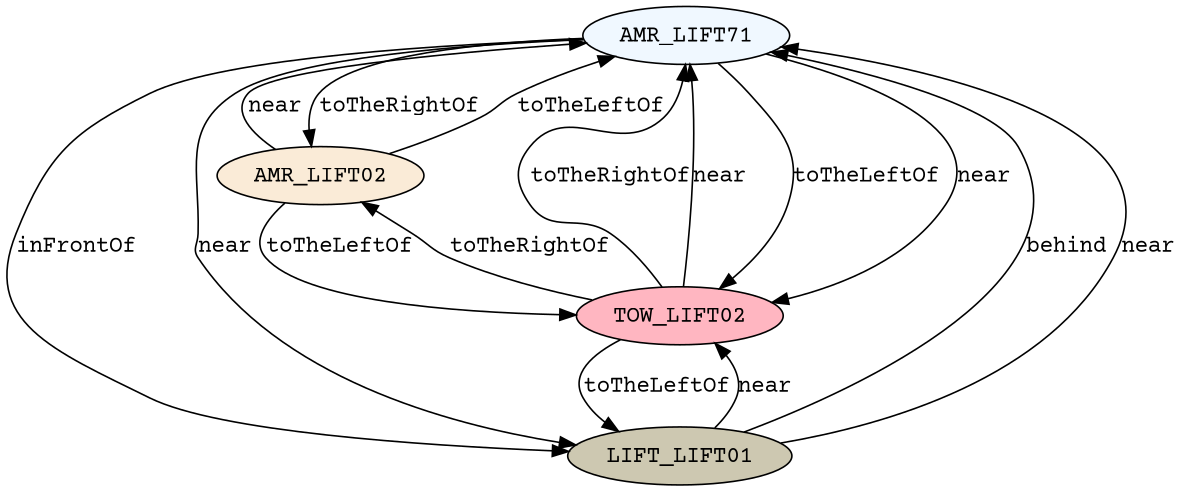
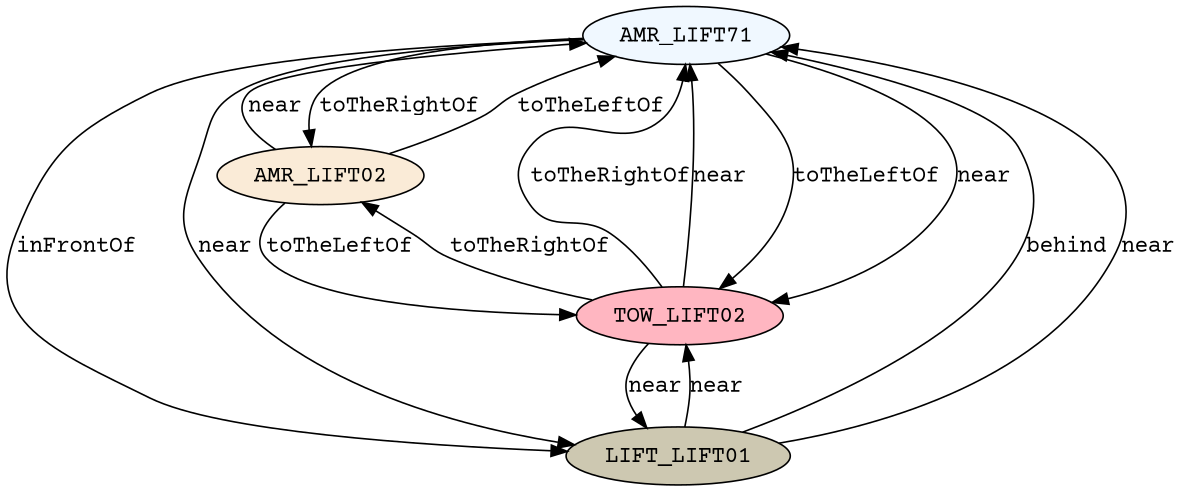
(656, 386) -> (656, 386)
